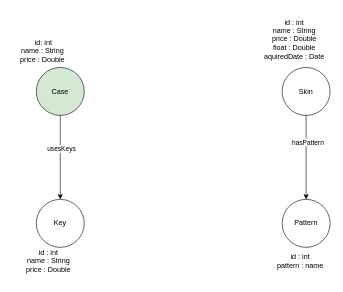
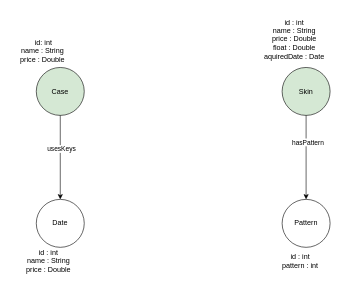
(306, 92) -> (306, 92)
(60, 224) -> (60, 224)
(301, 261) -> (301, 261)
